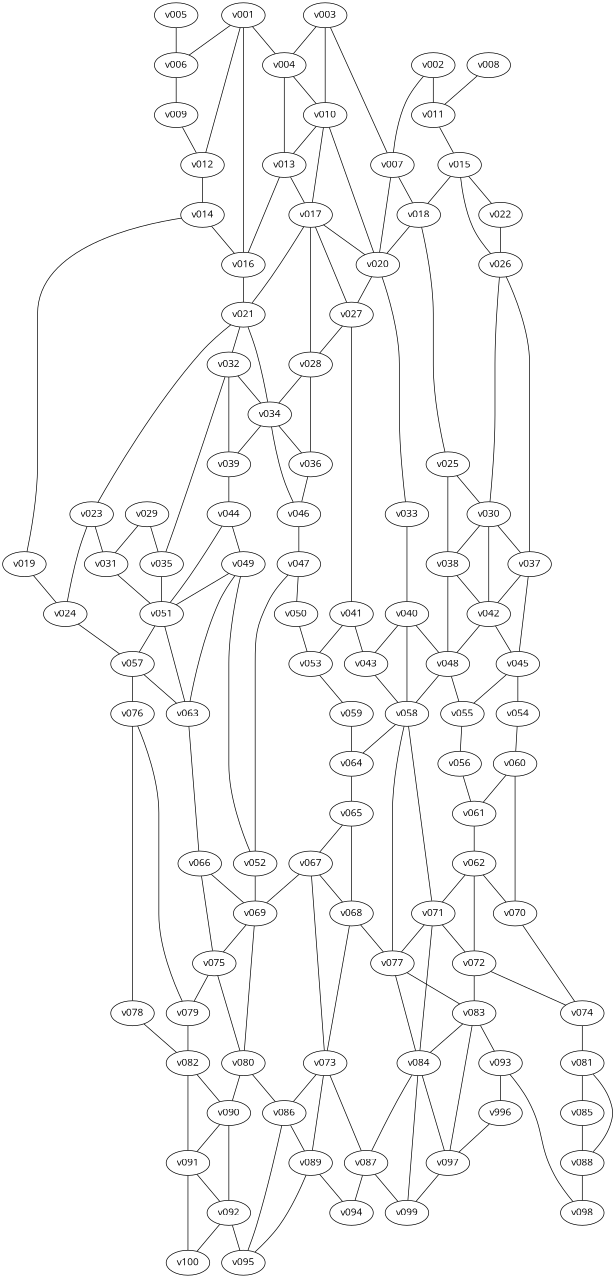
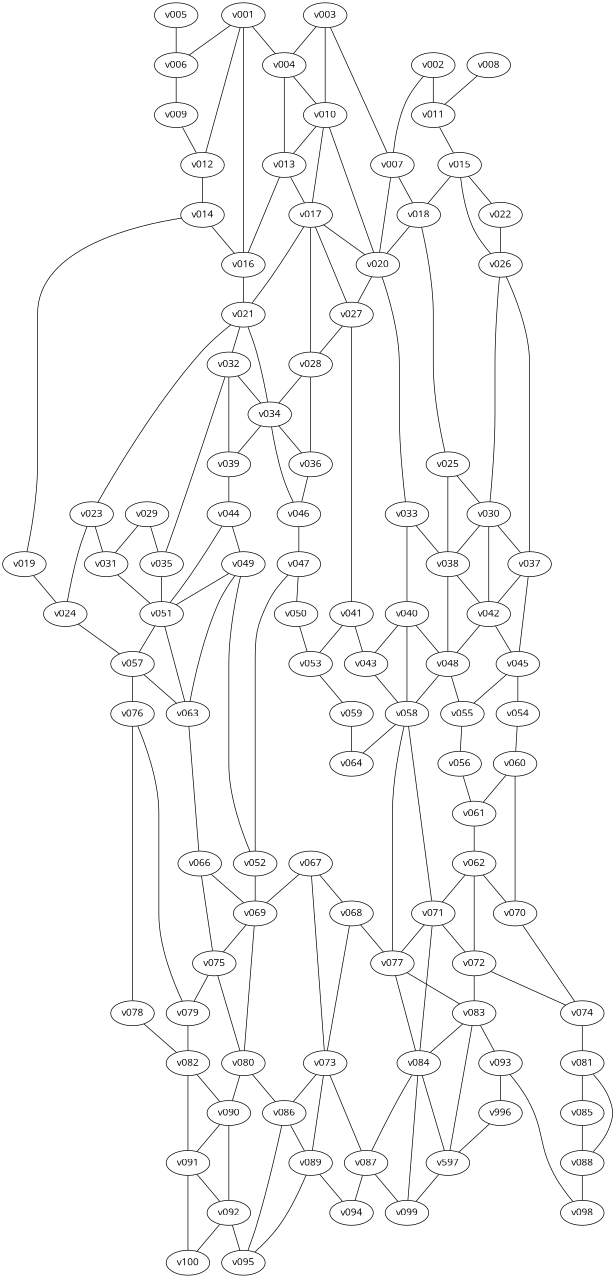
none -> (427, 539)
(352, 814) -> none
(448, 1163) -> (448, 1163)
